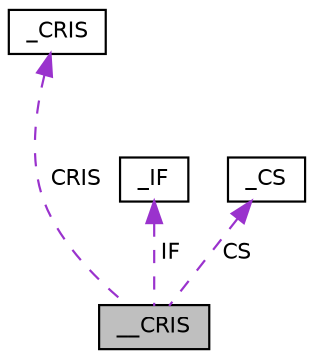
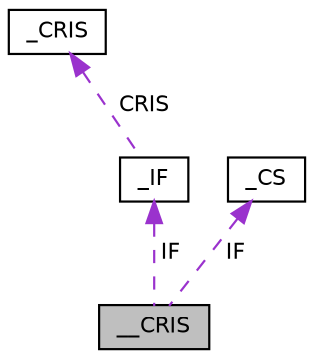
(45, 205) -> (112, 115)
(233, 253) -> (233, 253)
